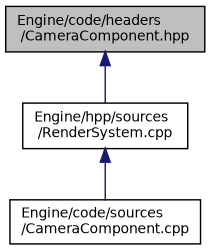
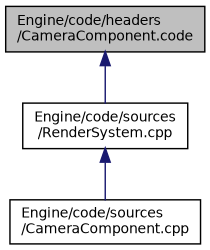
(105, 29) -> (105, 29)
(105, 126) -> (105, 126)
